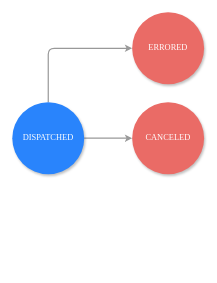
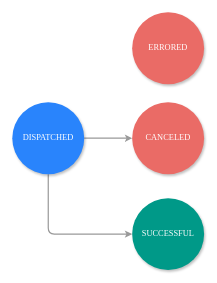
(61, 48) -> none
none -> (58, 234)
none -> (168, 234)
